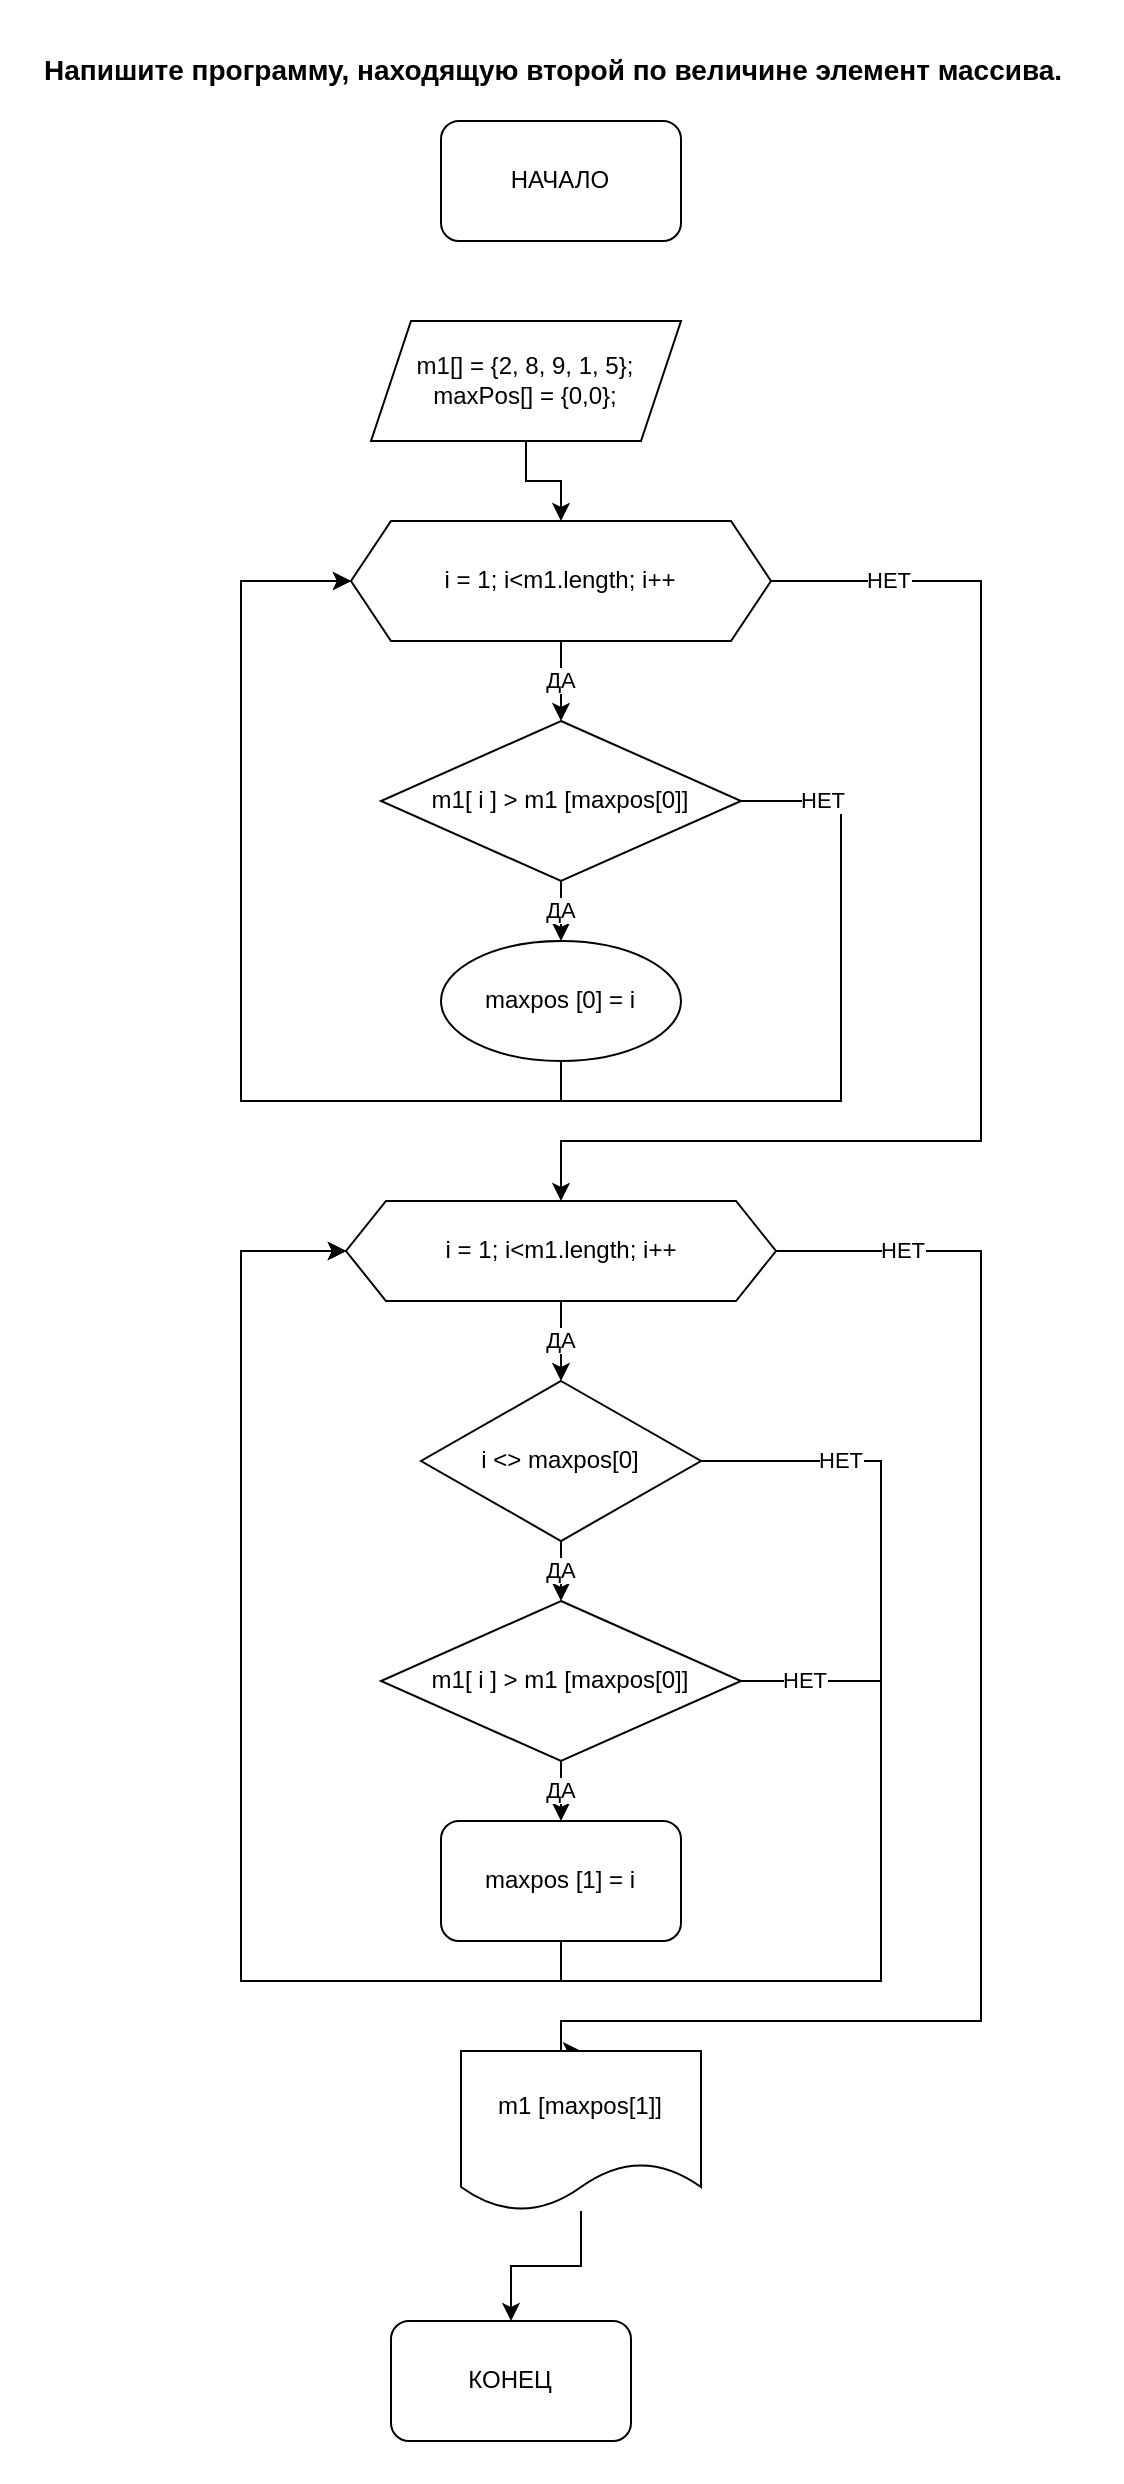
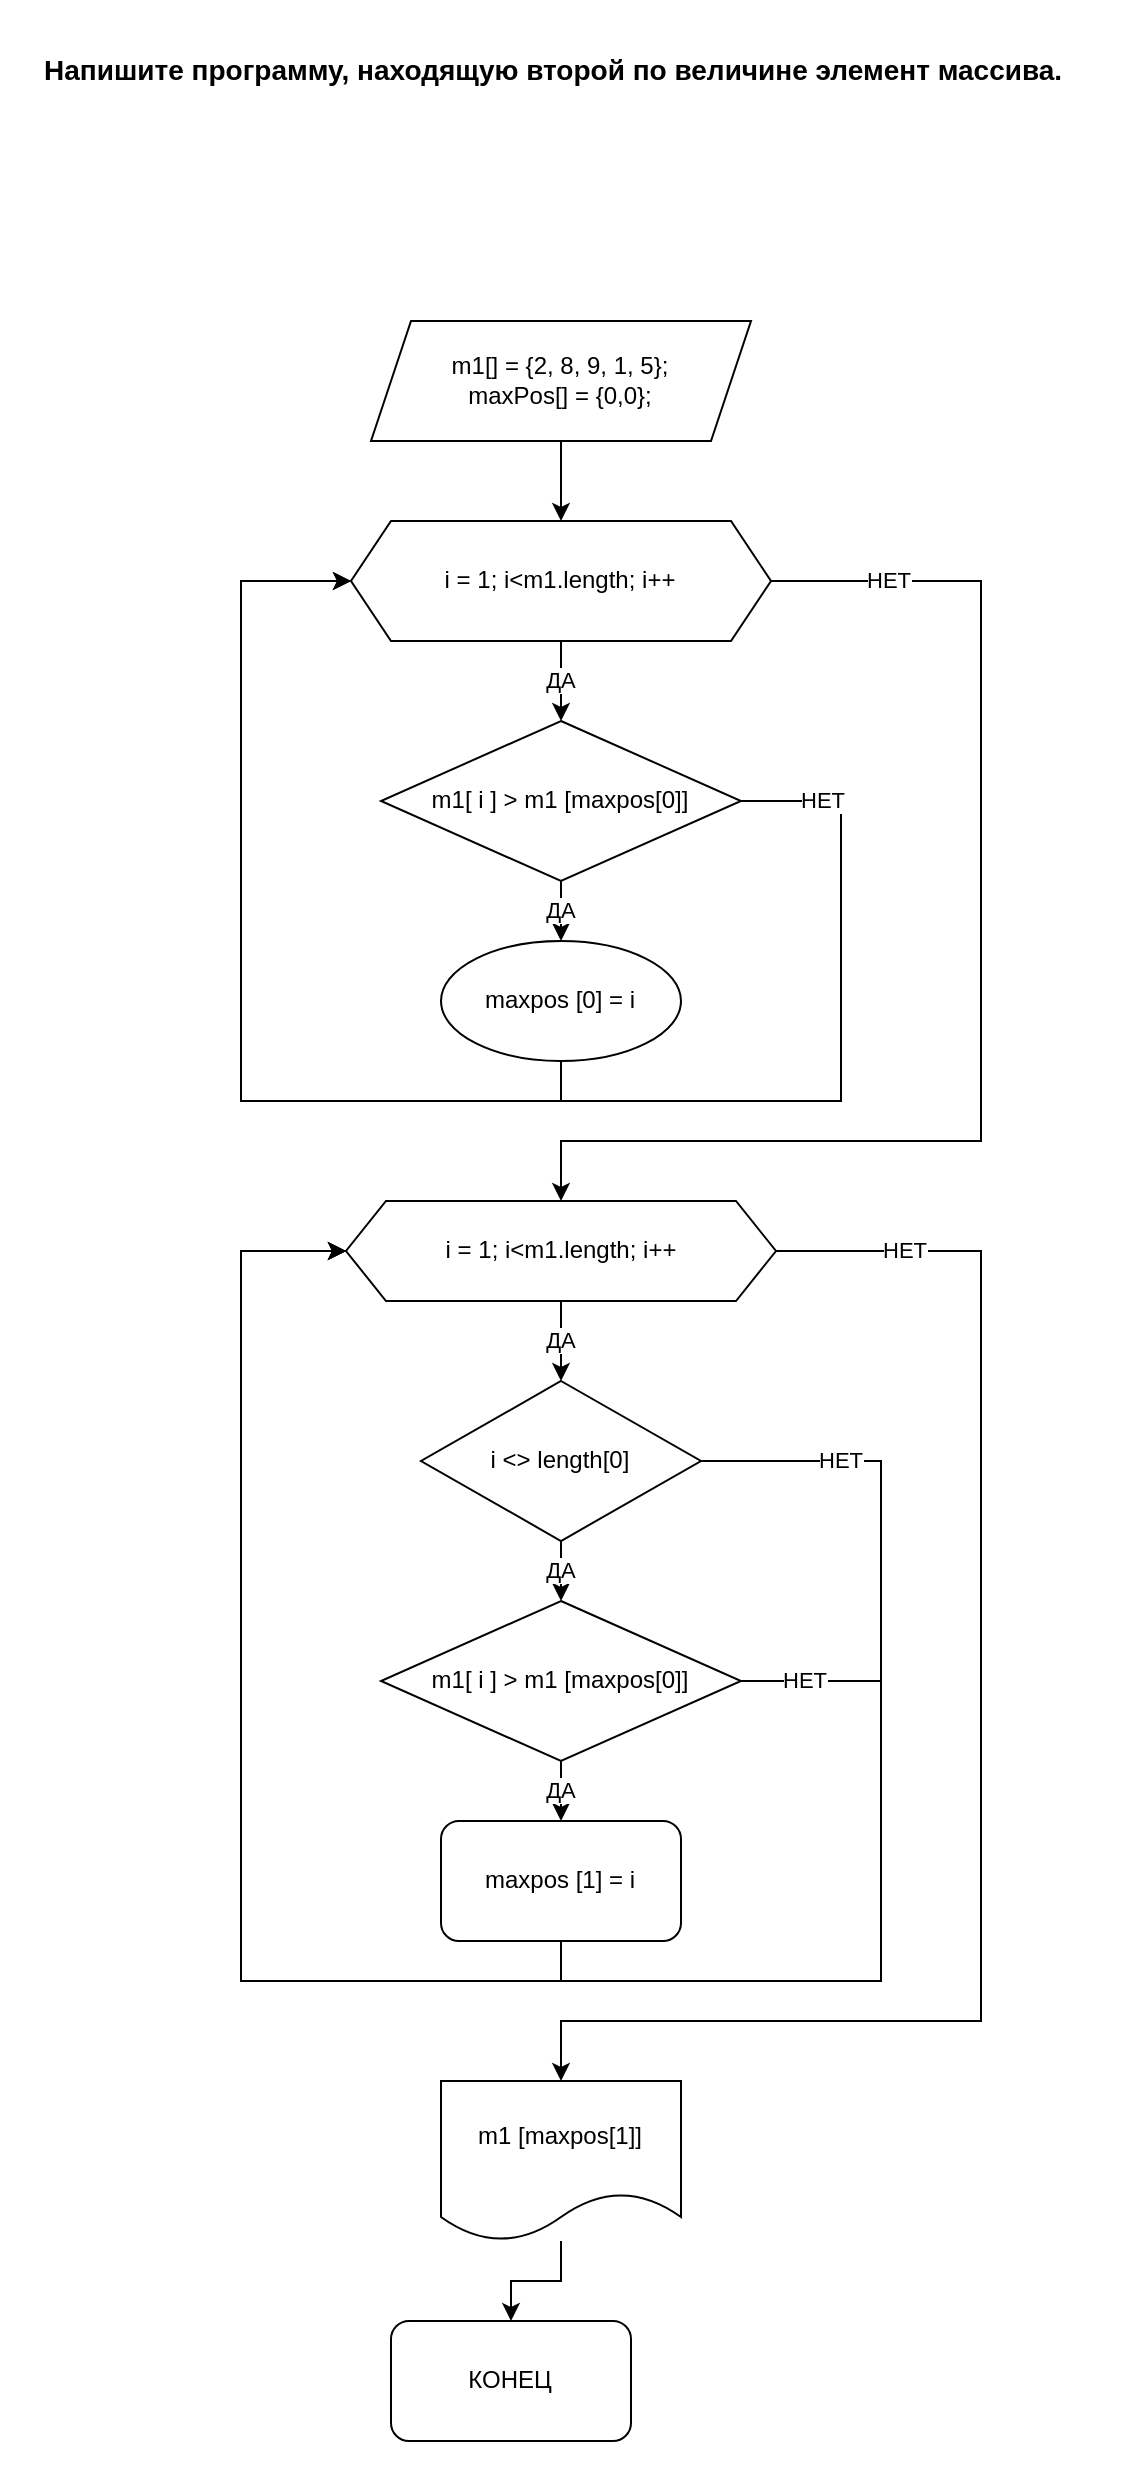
(561, 181) -> none
(526, 381) -> (561, 381)
(561, 1461) -> (561, 1461)
(581, 2131) -> (561, 2161)
